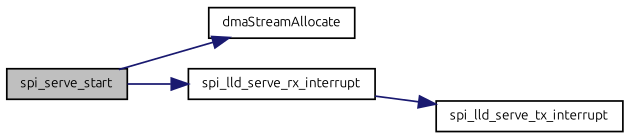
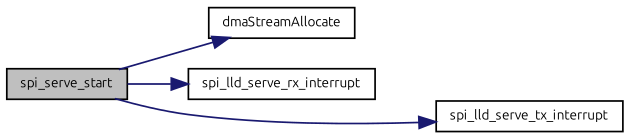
(397, 99) -> (266, 121)
